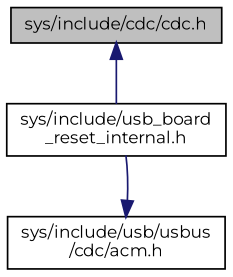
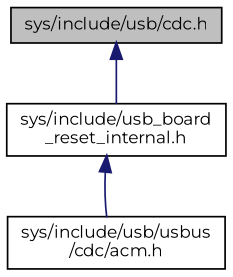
(116, 25) -> (116, 25)
(128, 178) -> (105, 195)
